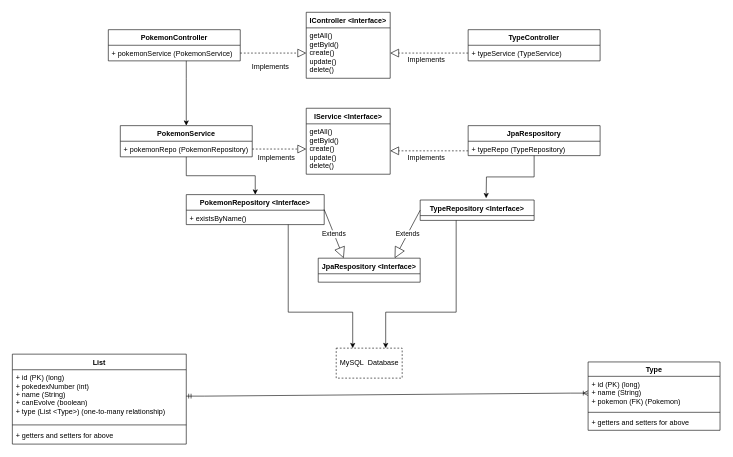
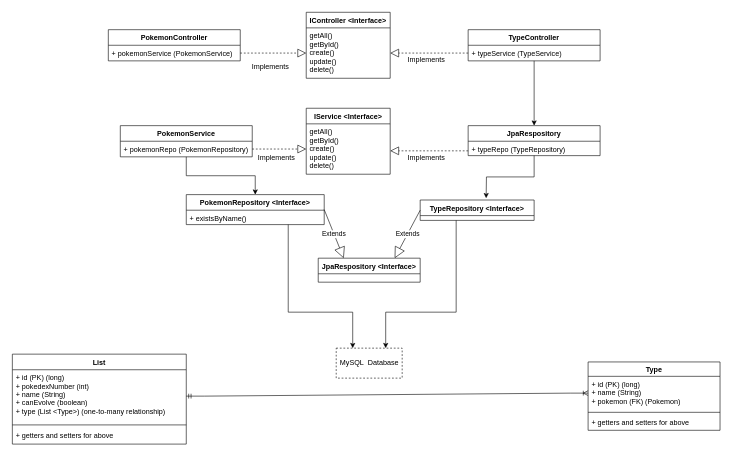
(186, 120) -> none
none -> (534, 120)
